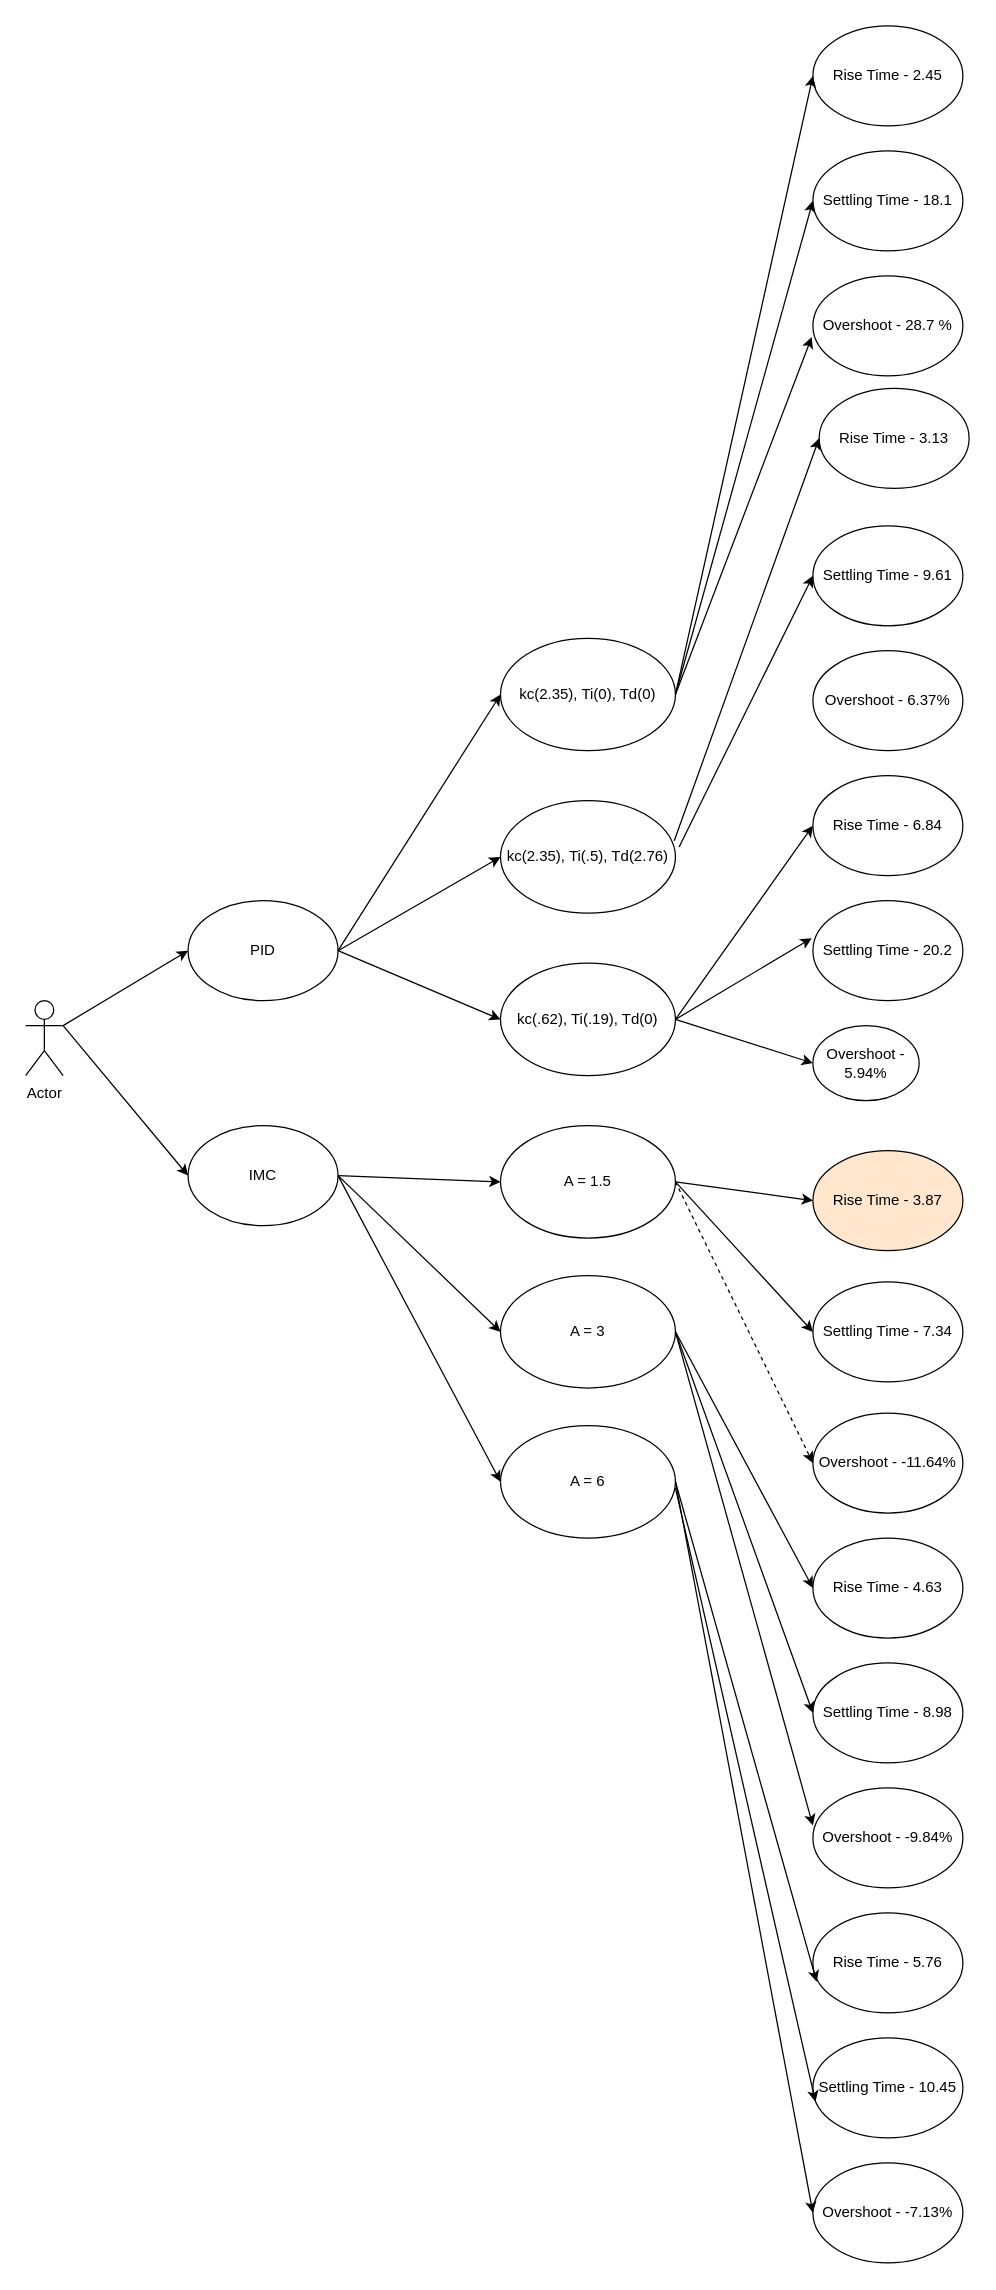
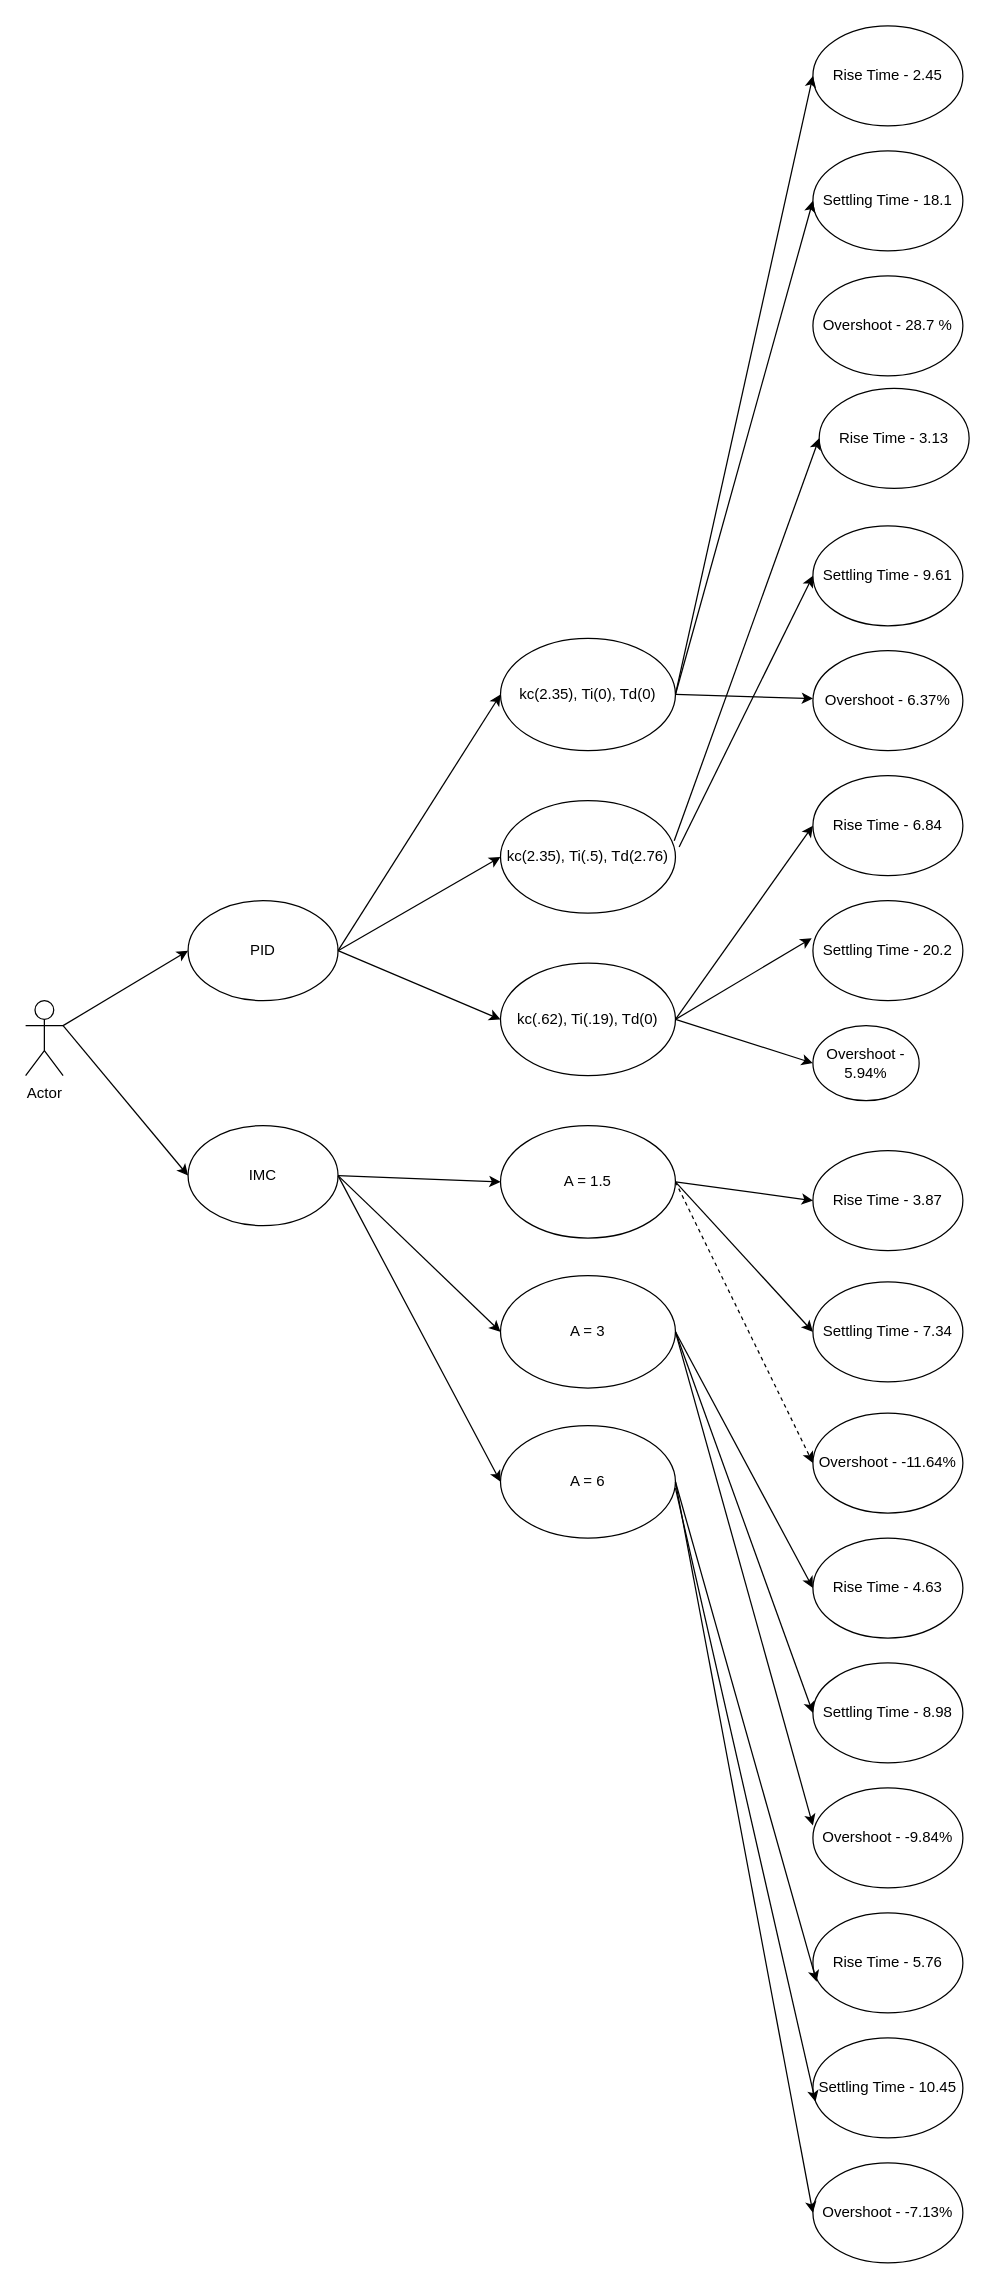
(744, 516) -> (741, 696)
(888, 1201) -> (888, 1201)
